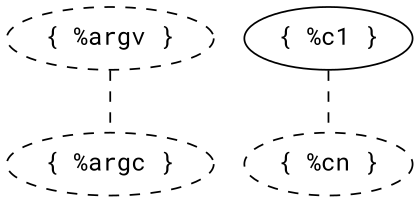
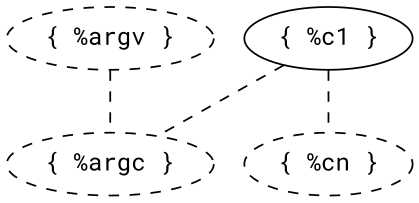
none -> (233, 94)
